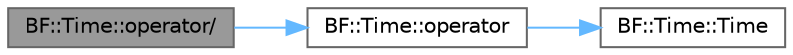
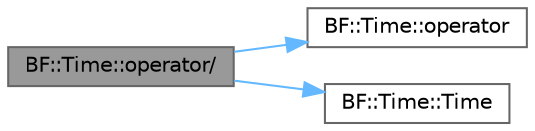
(554, 28) -> (269, 85)
